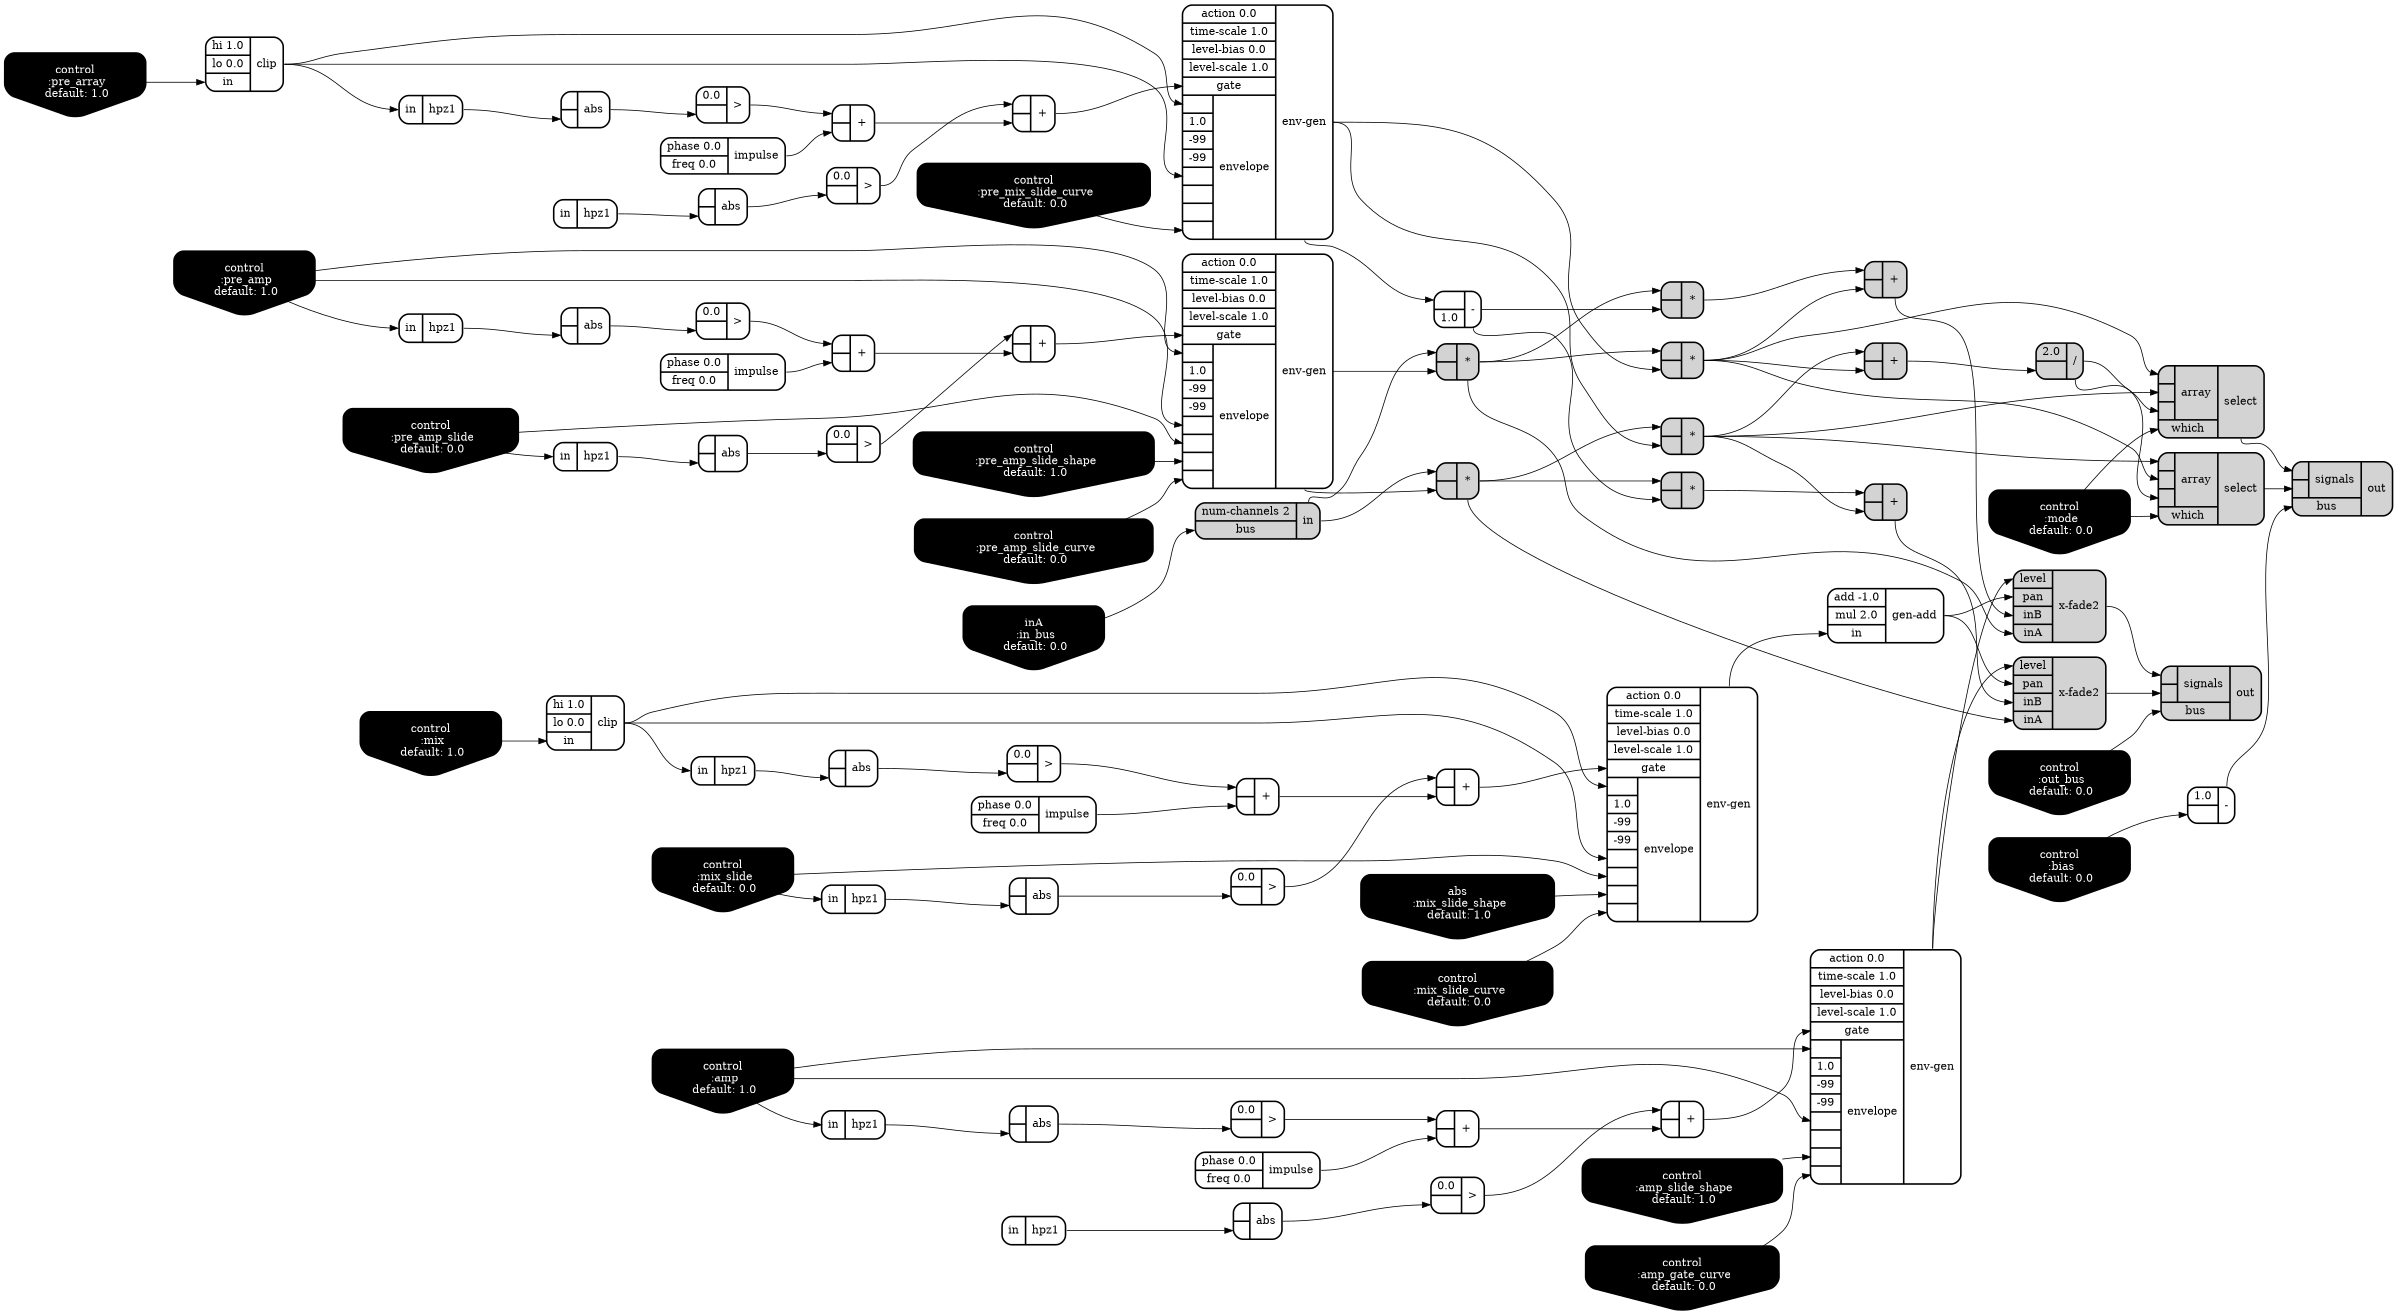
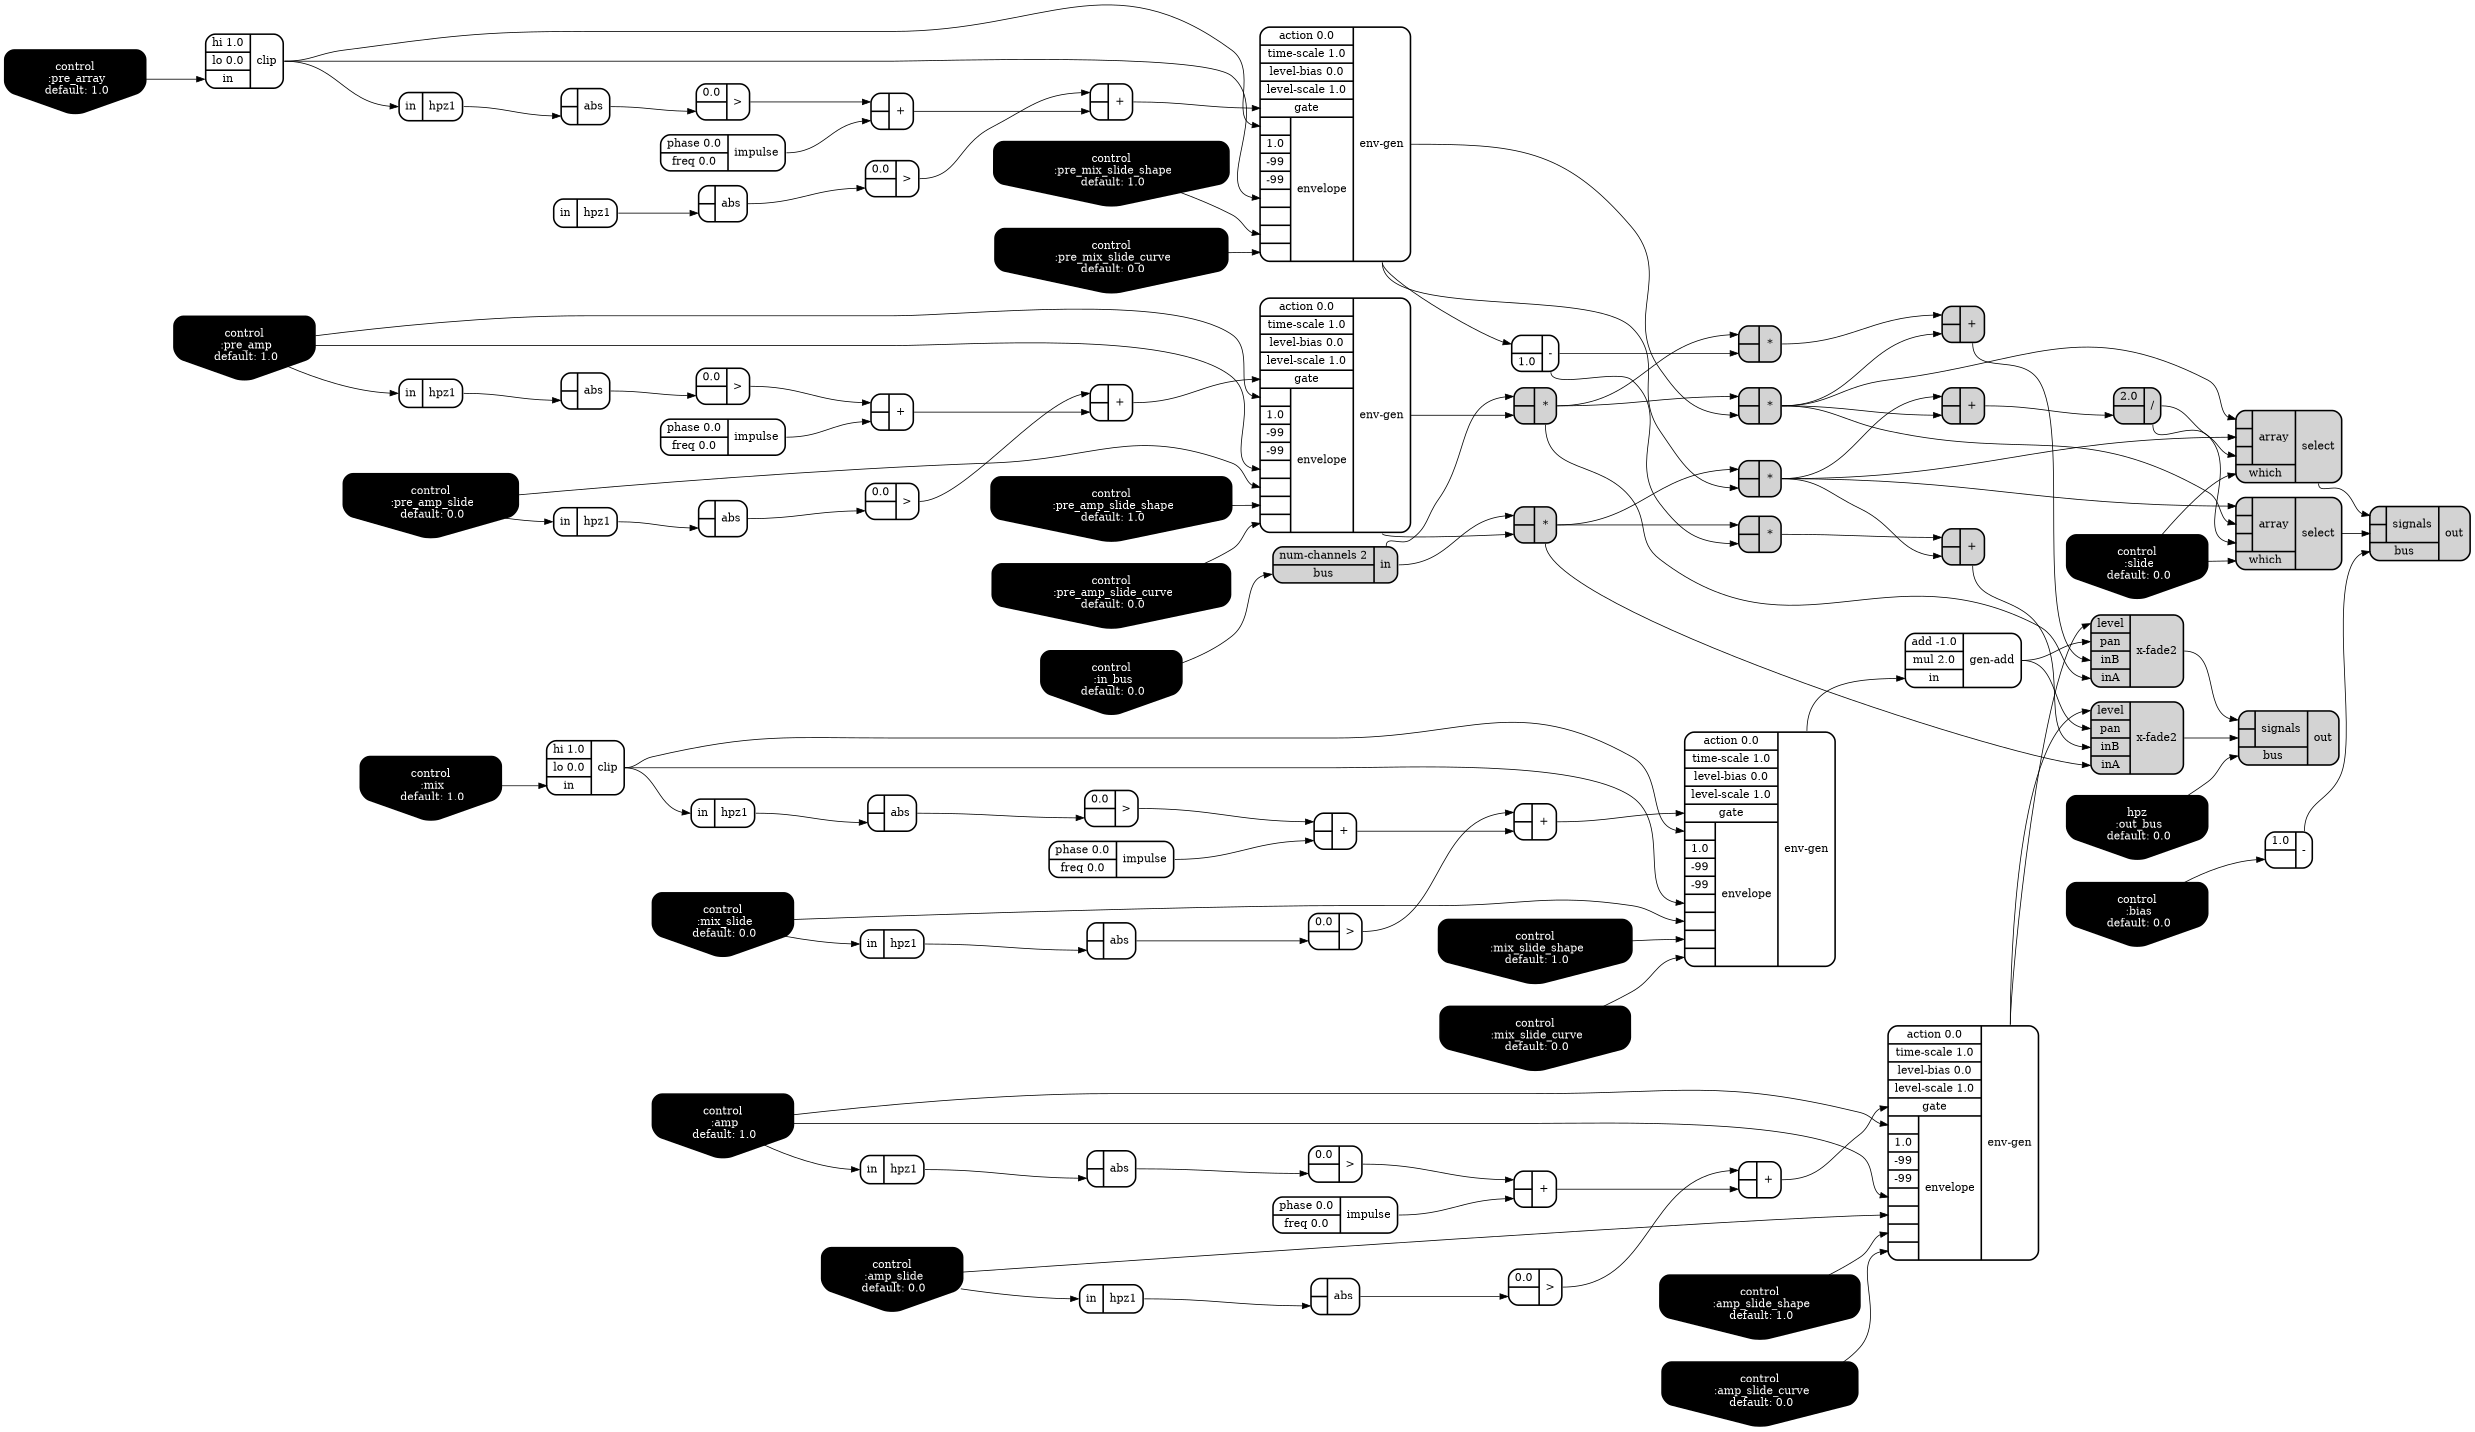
none -> (1111, 171)
(2060, 519) -> (2137, 564)
(1034, 635) -> (1111, 680)
(2060, 780) -> (2137, 825)
(1458, 904) -> (1535, 949)
(1682, 1275) -> (1760, 1391)
none -> (892, 1277)
